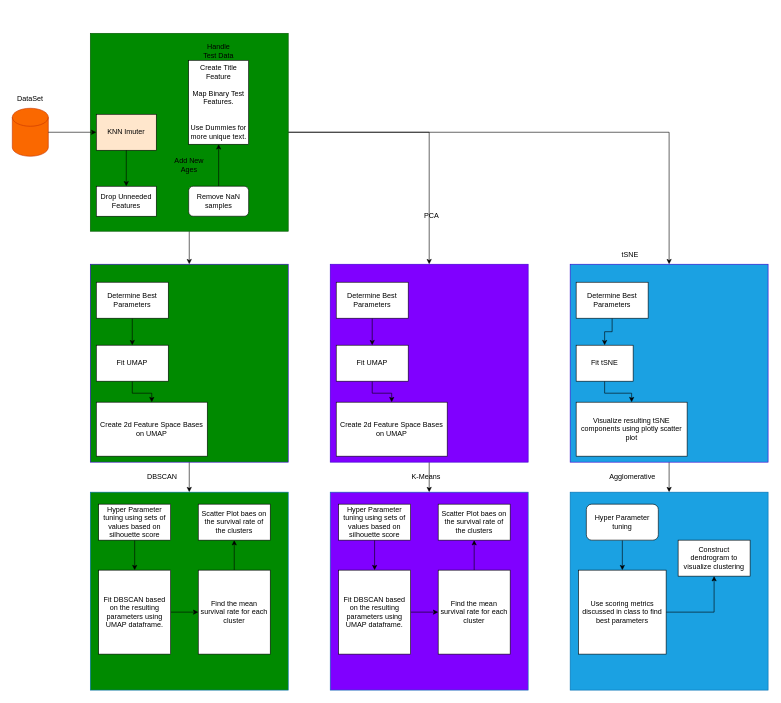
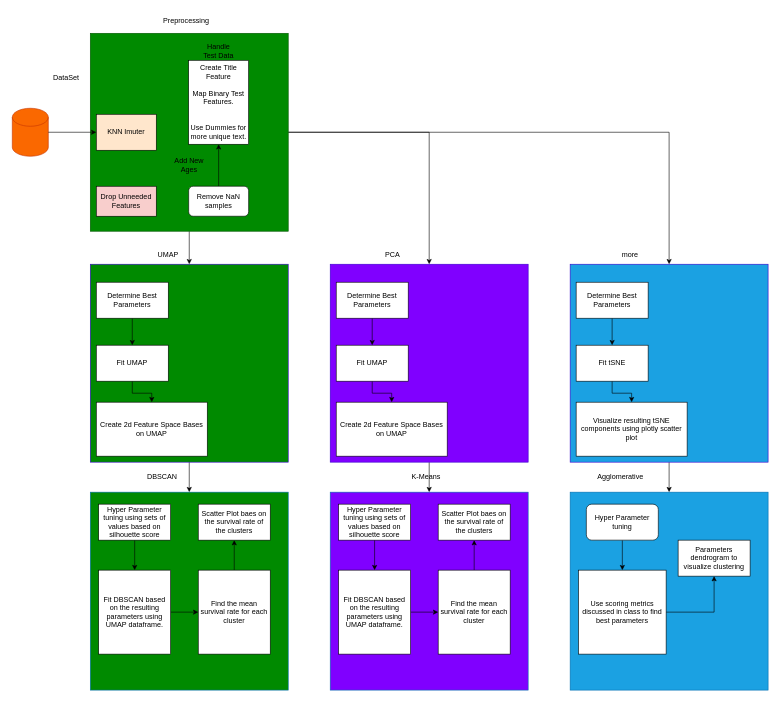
none -> (186, 21)
(30, 99) -> (66, 78)
(126, 180) -> none
(126, 201) -> (126, 201)
(432, 216) -> (393, 255)
none -> (168, 255)
(630, 255) -> (630, 255)
(605, 363) -> (612, 363)
(633, 477) -> (621, 477)
(714, 558) -> (714, 558)
